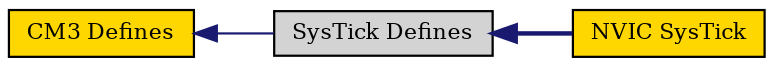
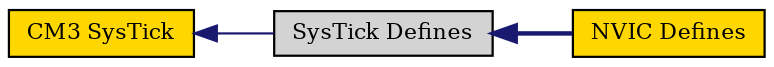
(101, 33) -> (101, 33)
(669, 33) -> (669, 33)
